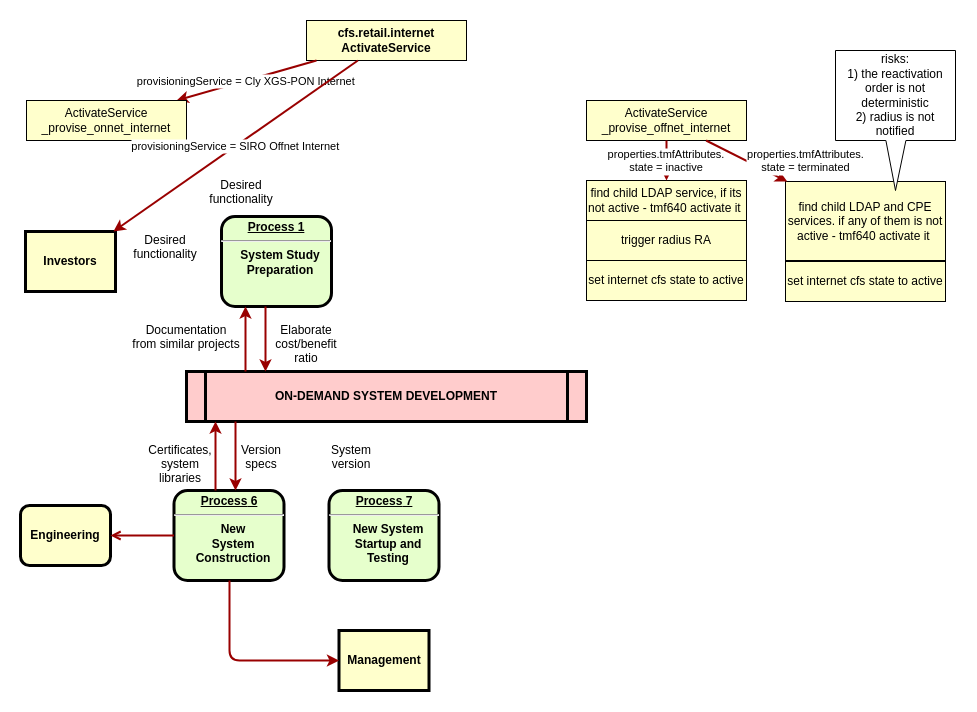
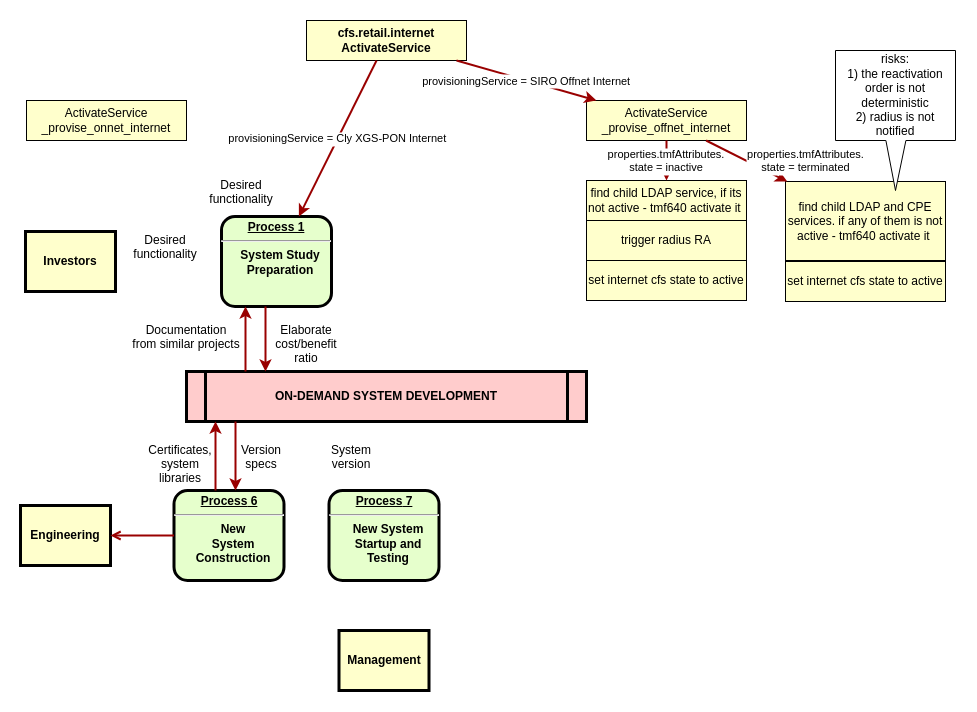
(251, 79) -> (340, 135)
(239, 144) -> (522, 79)
(66, 536) -> (66, 536)
(245, 661) -> none
